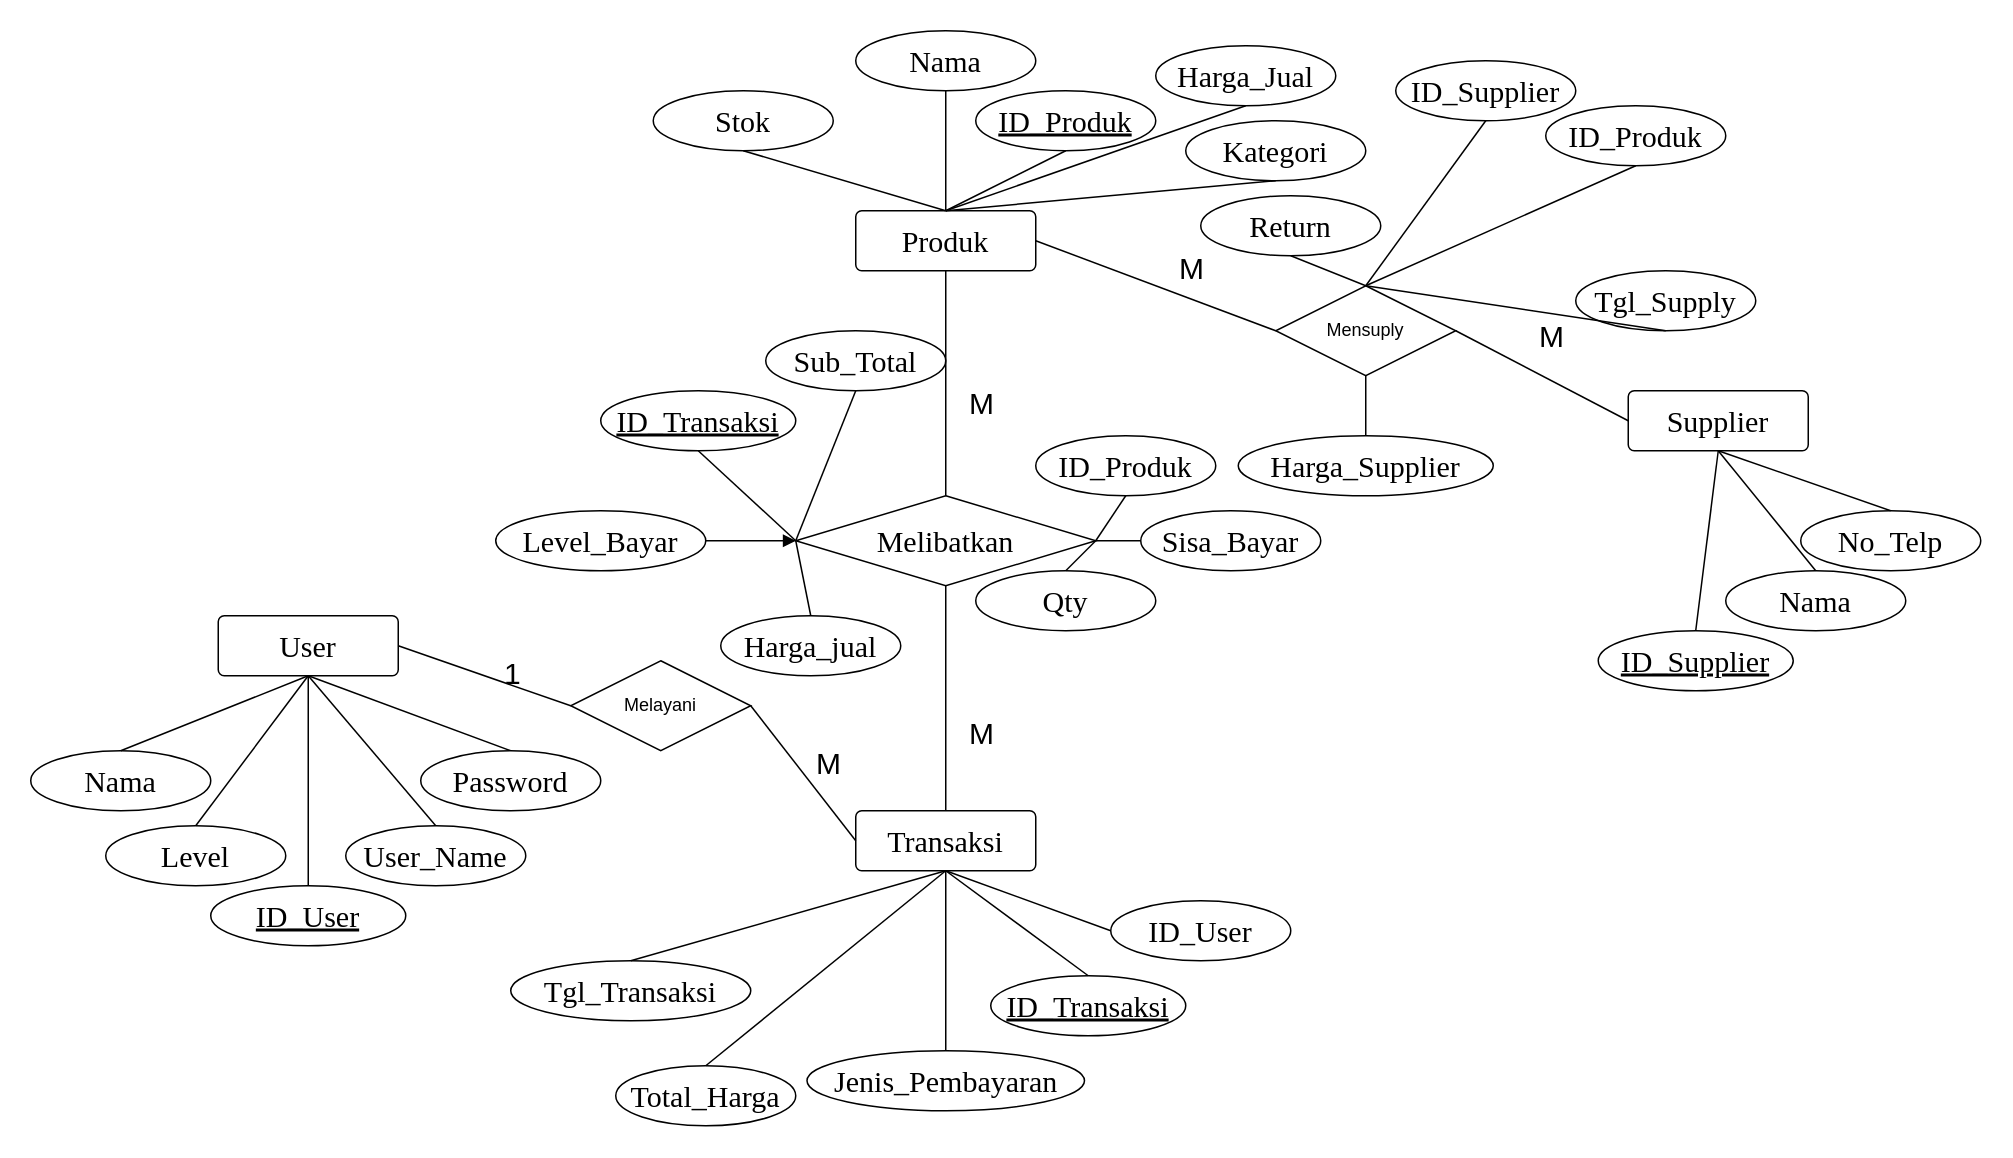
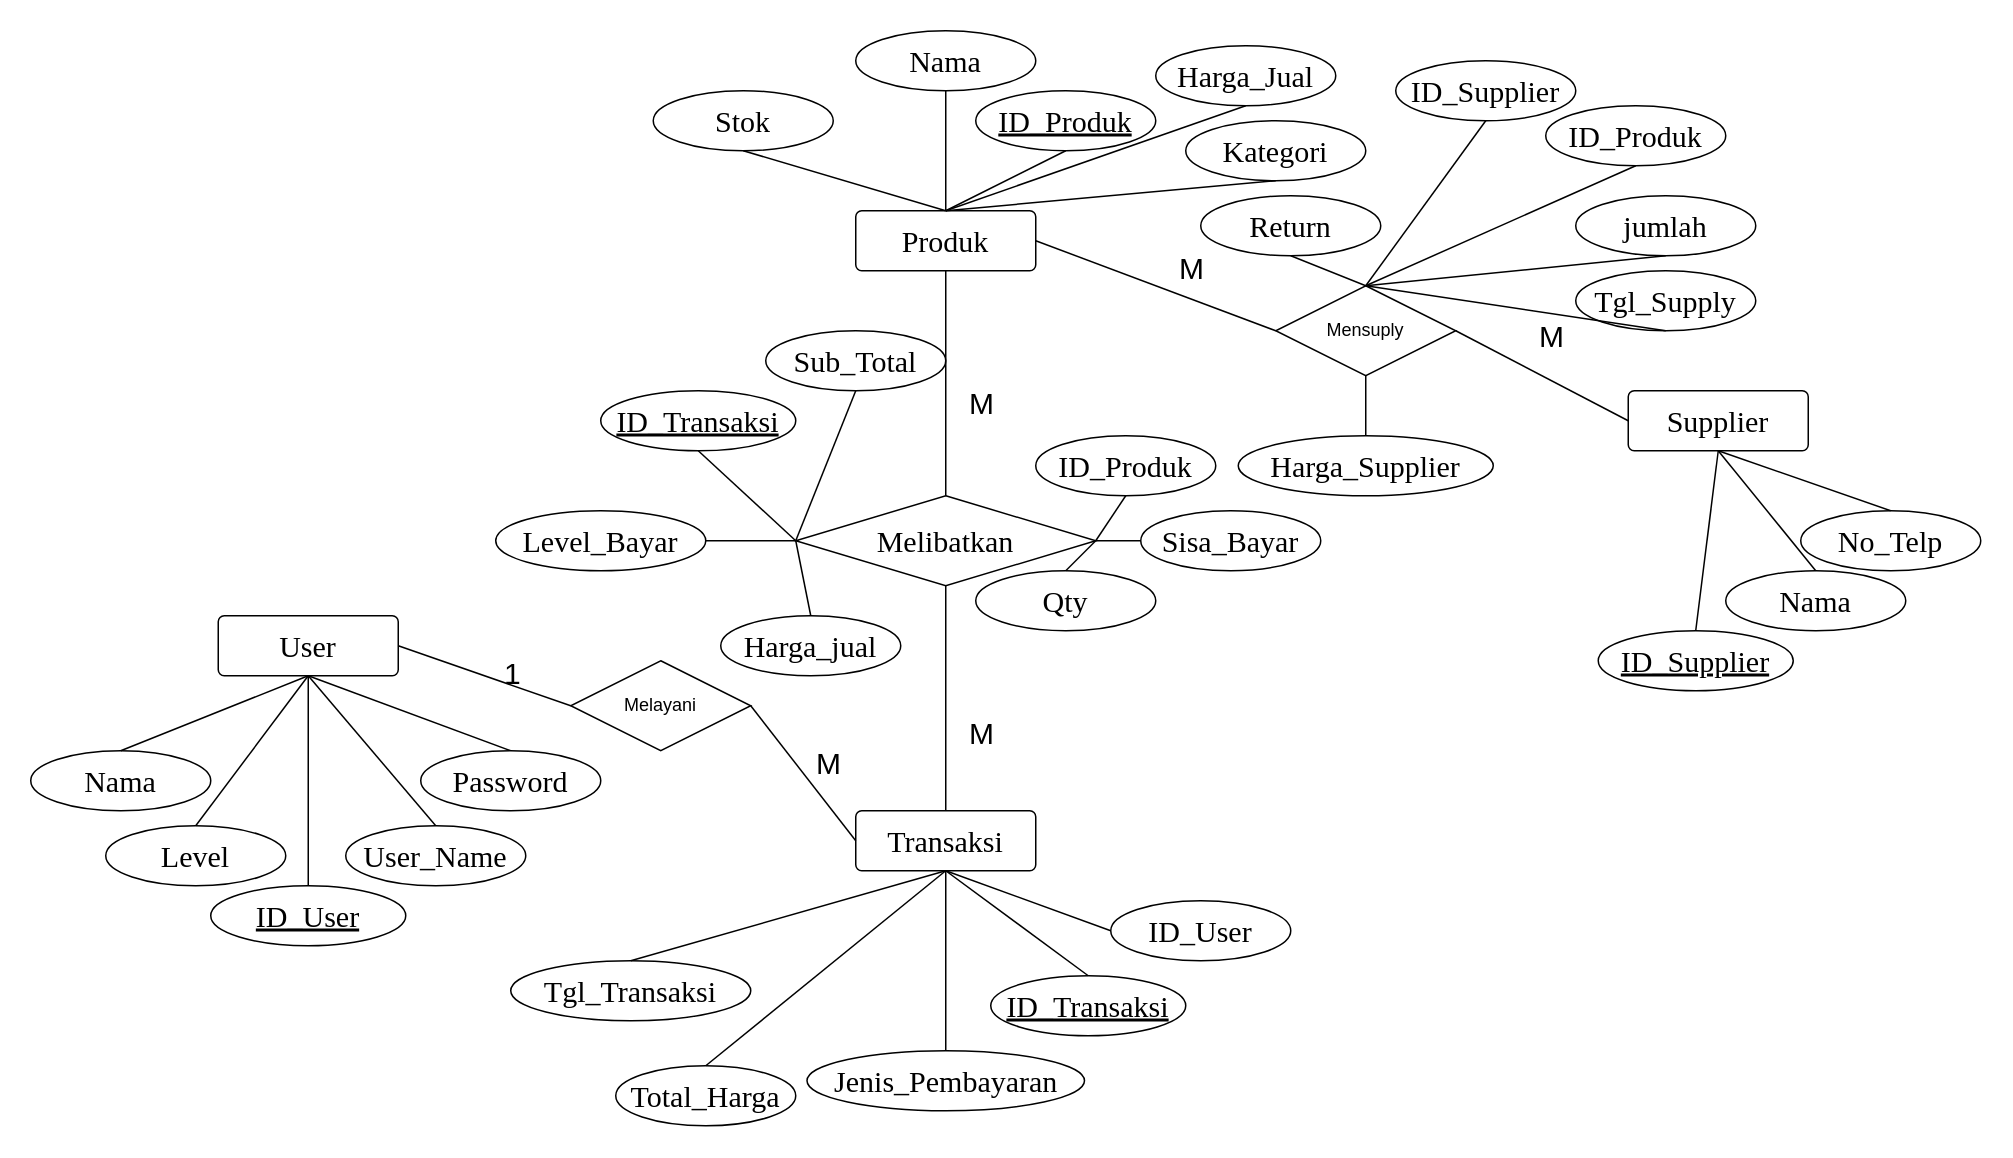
none -> (1666, 226)
none -> (1522, 270)
(782, 541) -> (786, 541)
